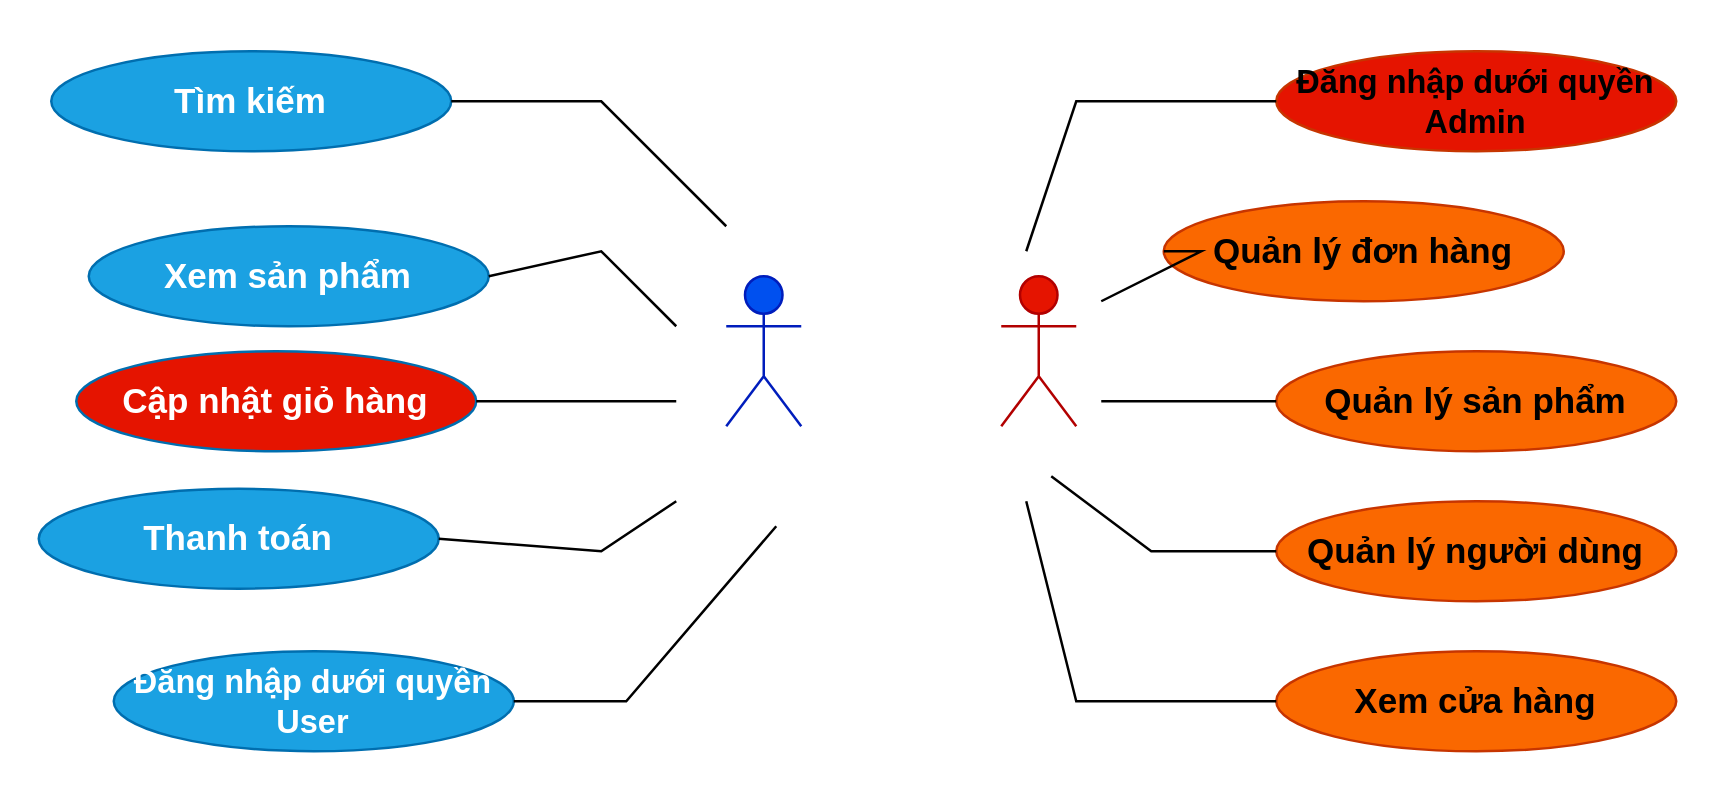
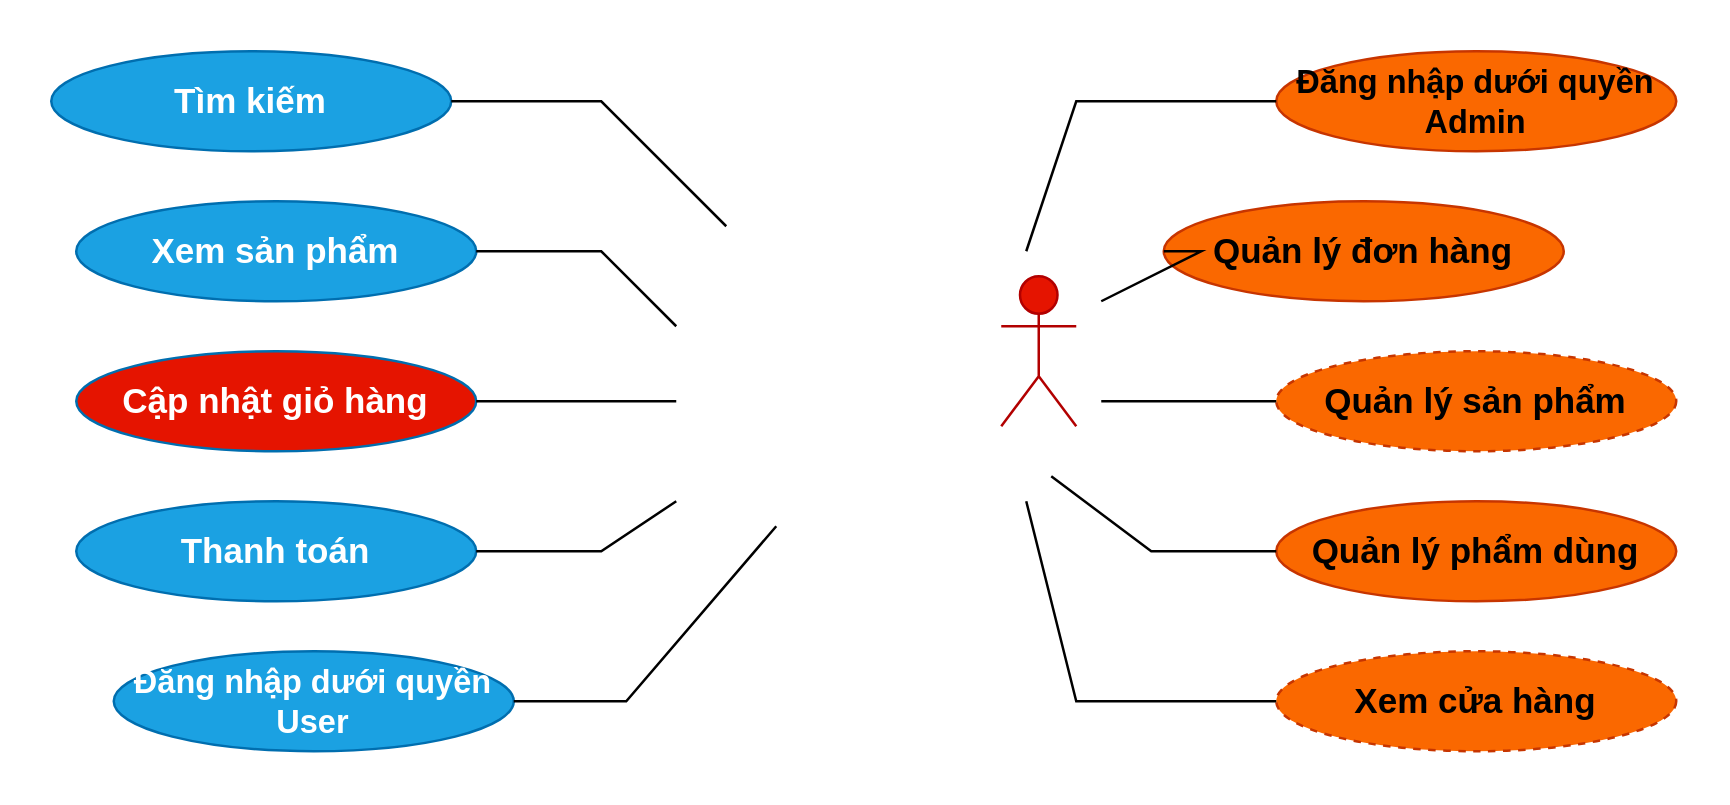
(1476, 101) -> (1476, 101)
(289, 276) -> (276, 251)
(764, 351) -> none
(1476, 401) -> (1476, 401)
(239, 539) -> (276, 551)
(1476, 551) -> (1476, 551)
(1476, 701) -> (1476, 701)
